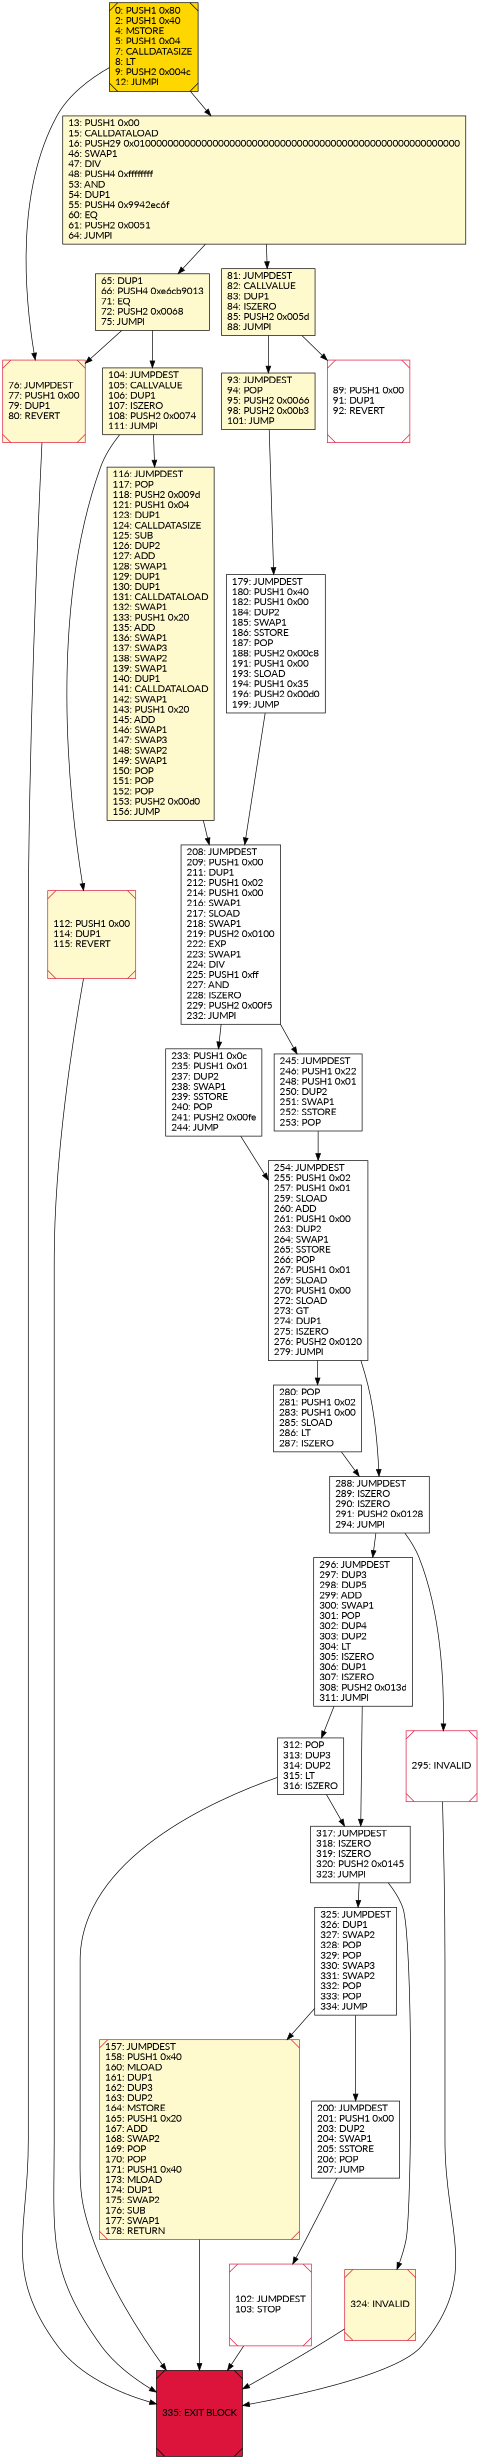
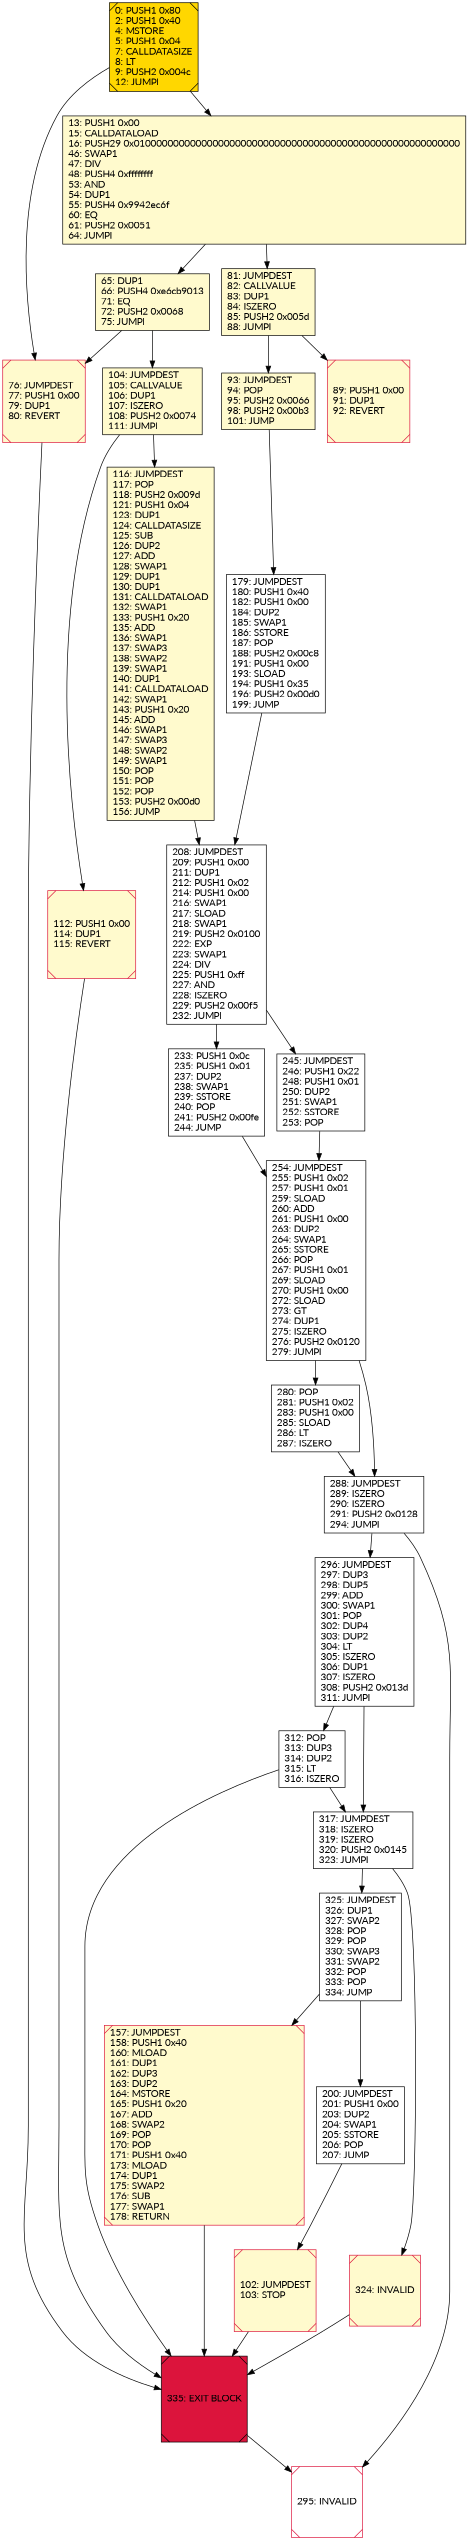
(369, 401) -> (369, 401)
(446, 2170) -> (267, 2452)
(270, 2305) -> (275, 2291)
